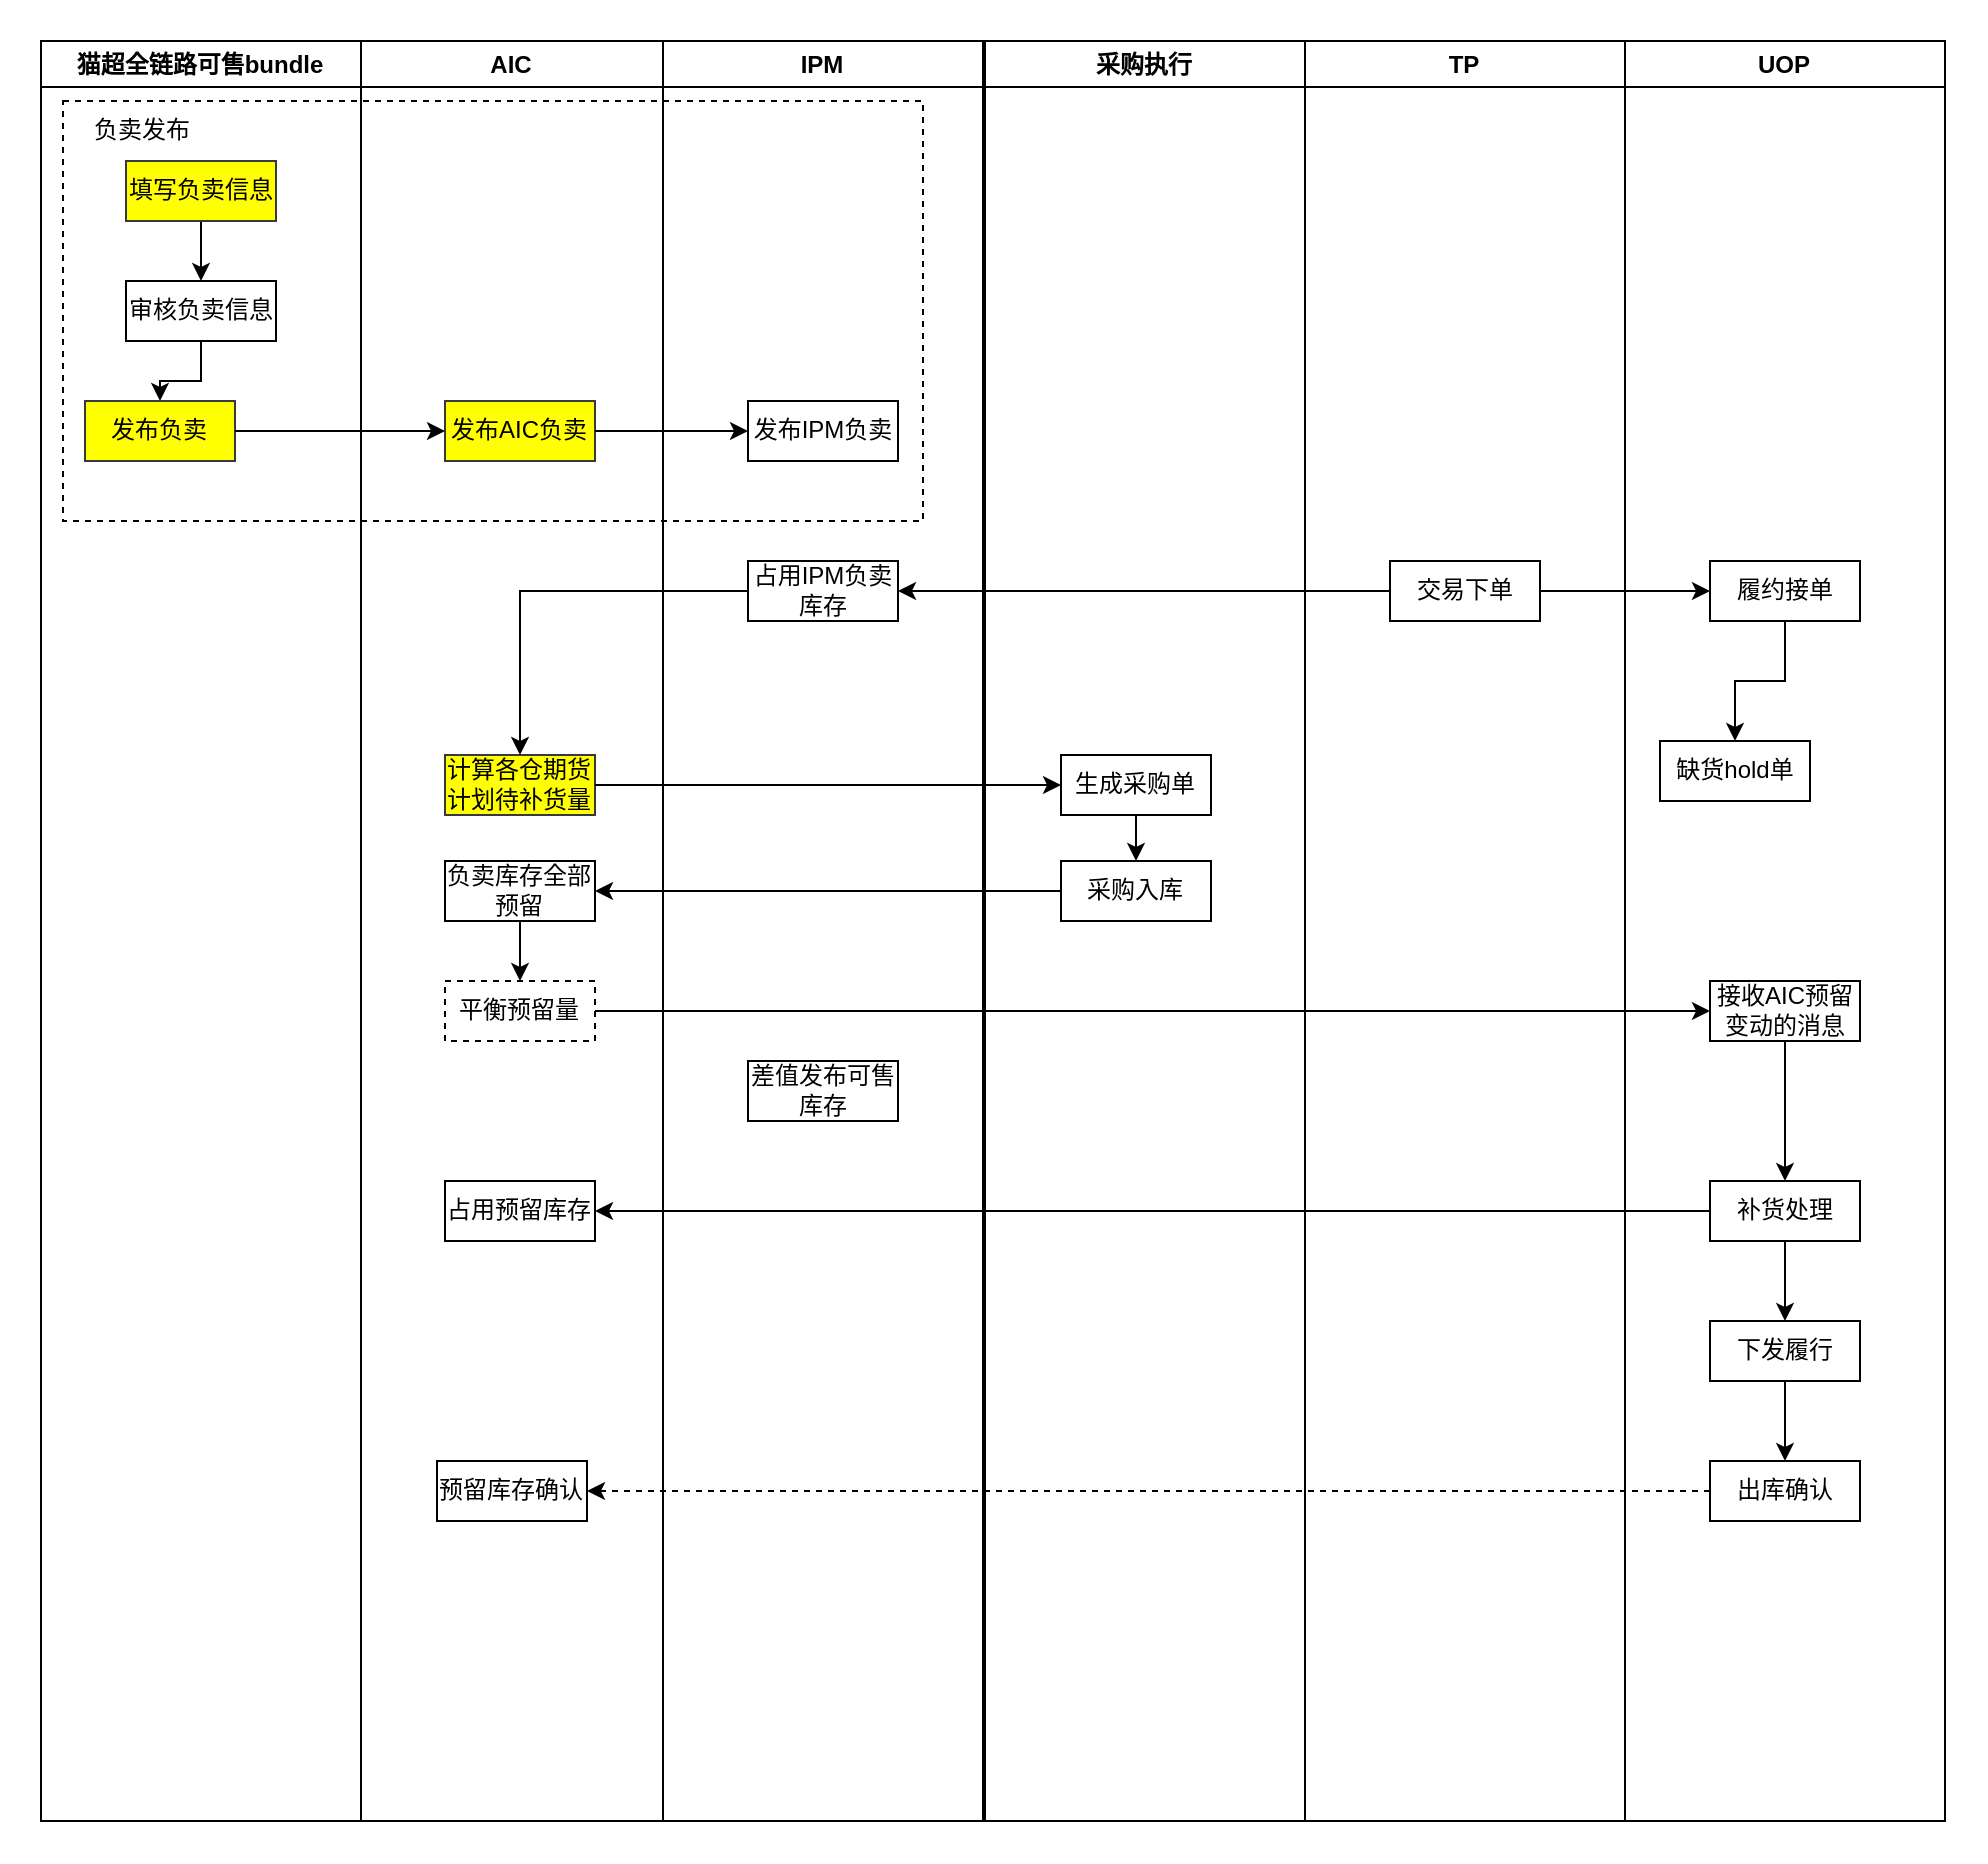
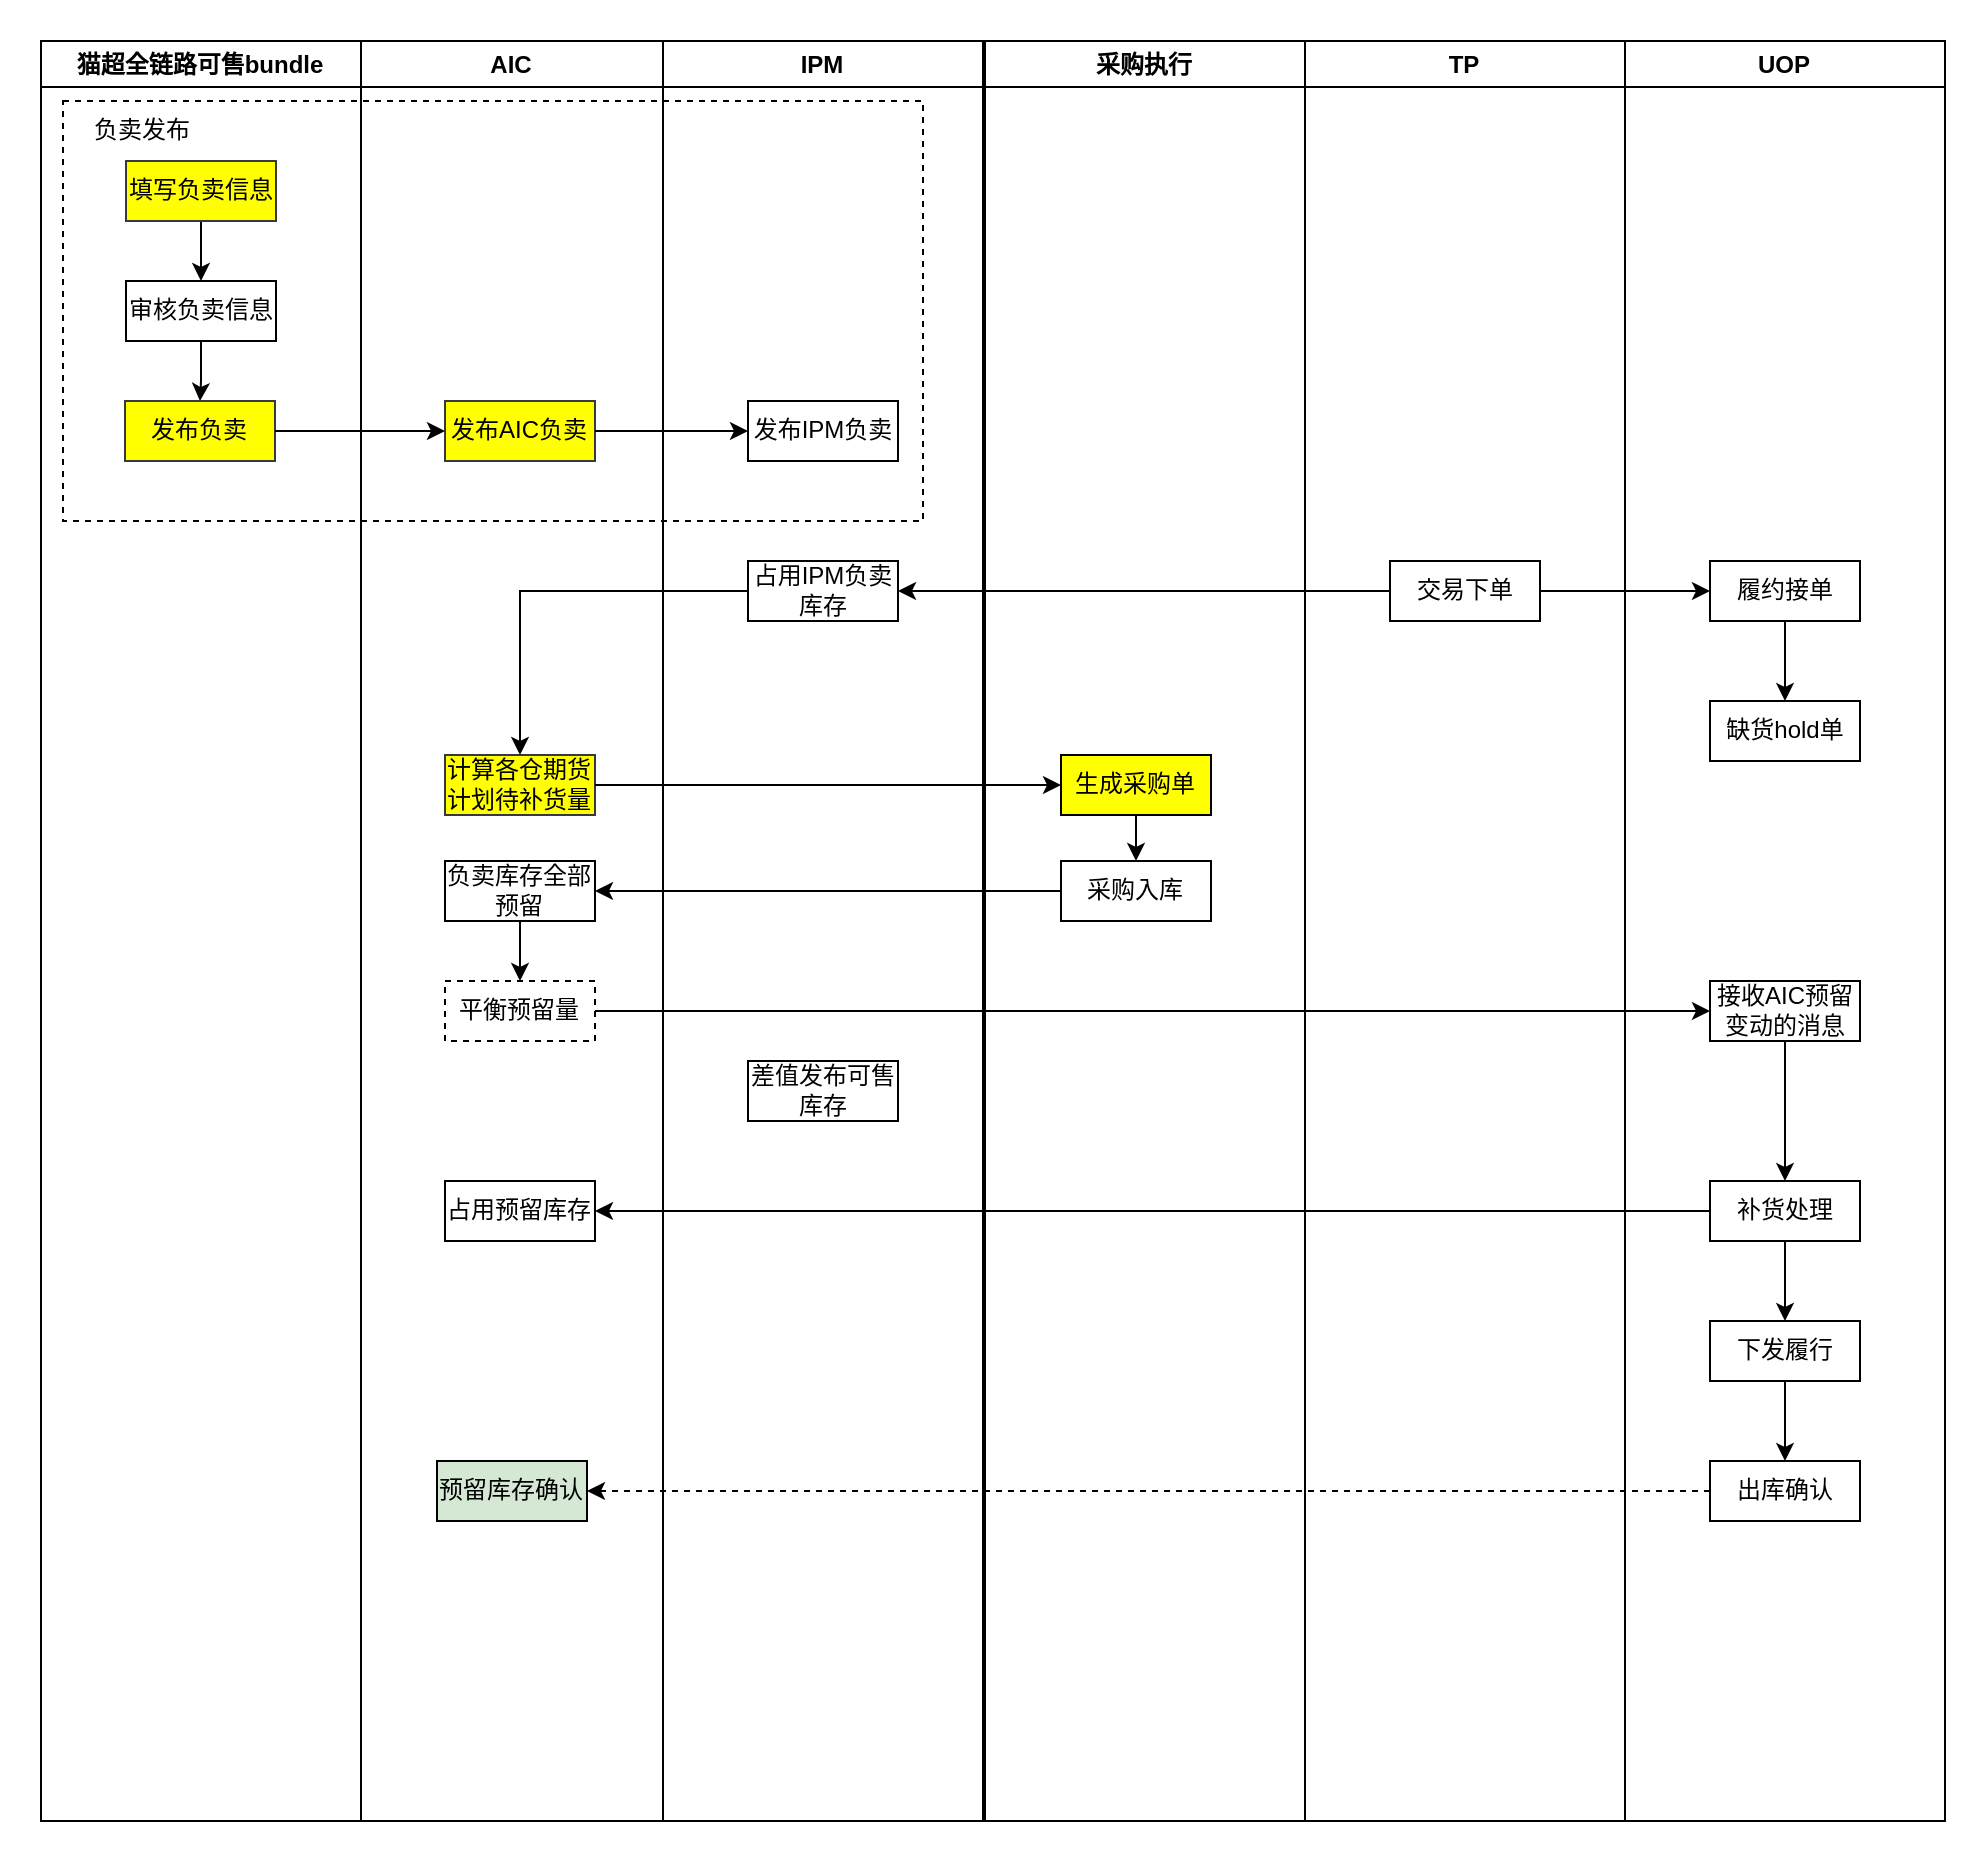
(160, 431) -> (200, 431)
(1735, 771) -> (1785, 731)
(1136, 785) -> (1136, 785)
(512, 1491) -> (512, 1491)
